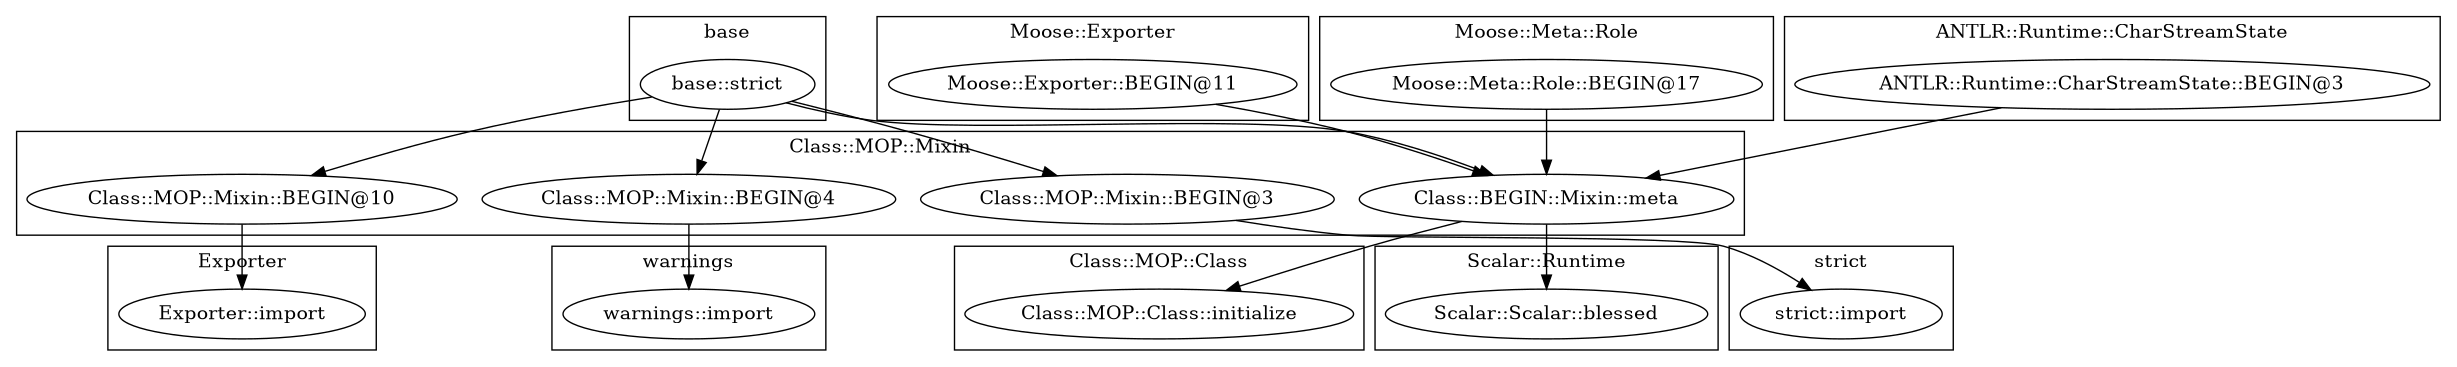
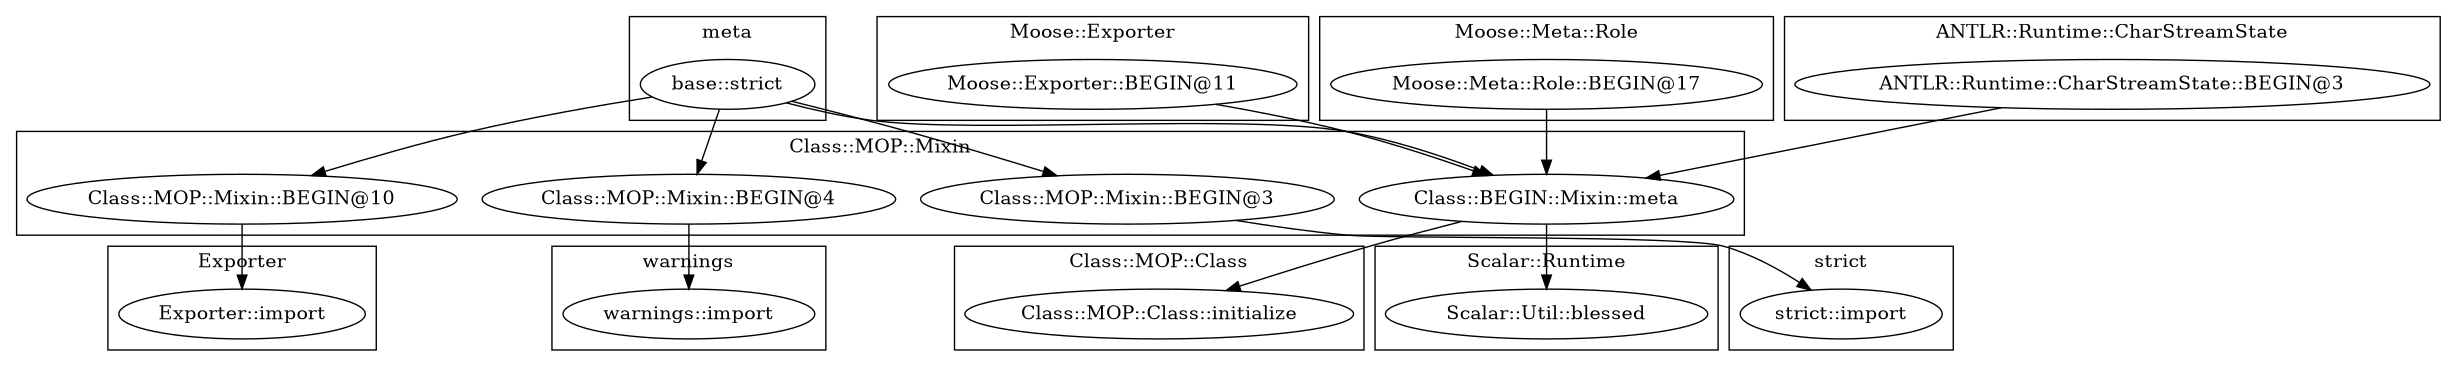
(728, 33) -> (728, 33)
(1547, 314) -> (1547, 314)
